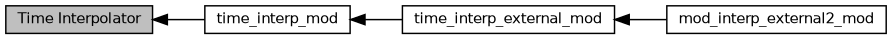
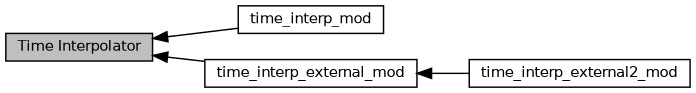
(384, 20) -> (186, 59)
(777, 20) -> (580, 73)
